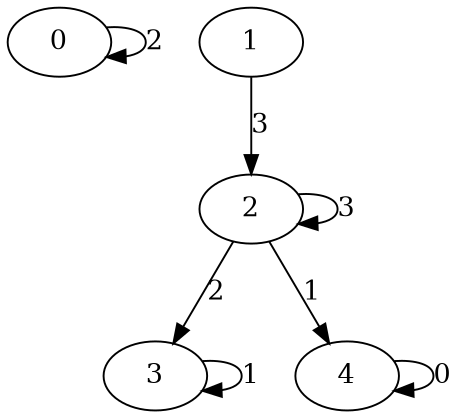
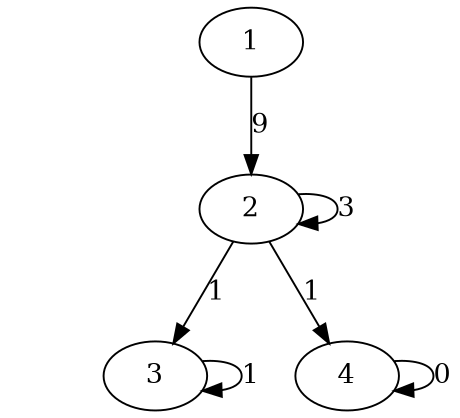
(59, 42) -> none
(261, 126) -> (261, 126)
(217, 293) -> (217, 293)
